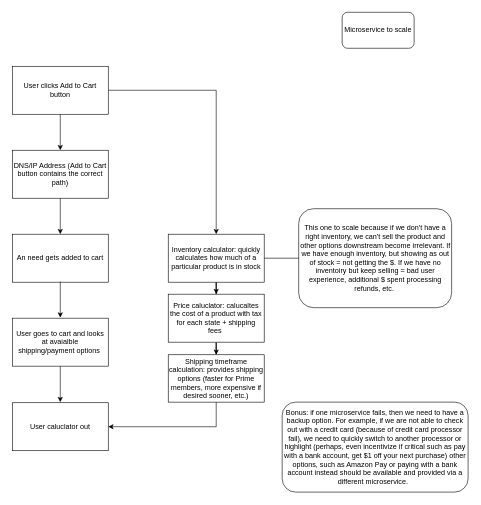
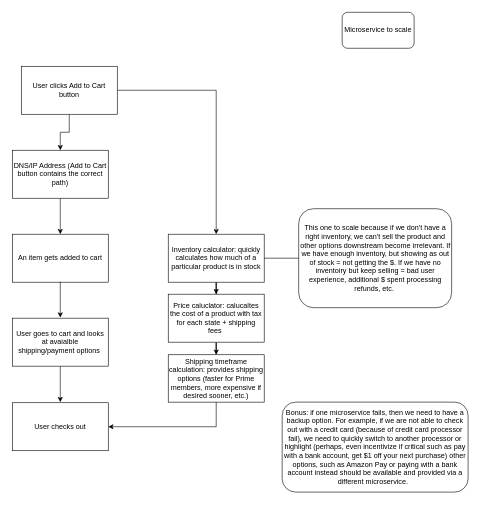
(60, 90) -> (69, 90)
(60, 258) -> (60, 258)
(60, 427) -> (60, 427)
